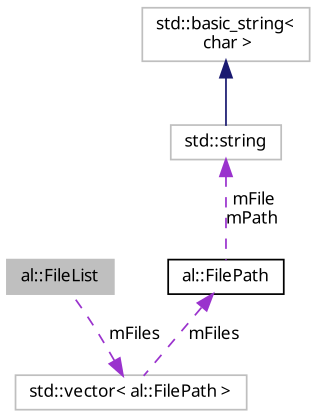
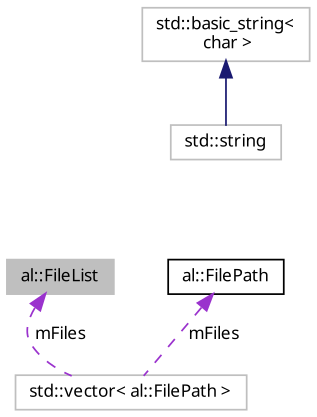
(226, 218) -> none
(94, 327) -> (35, 350)
